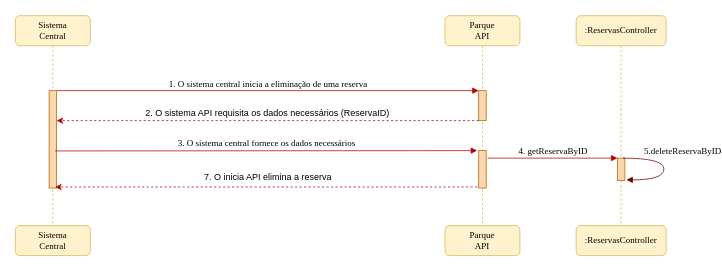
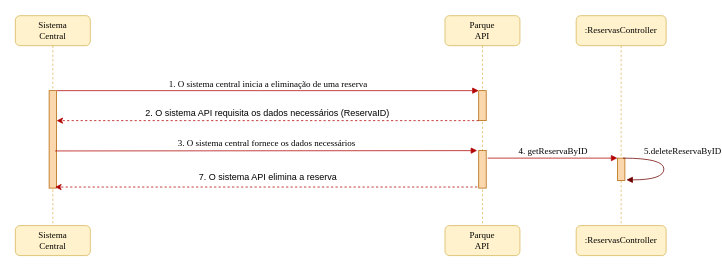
(268, 177) -> (268, 177)
